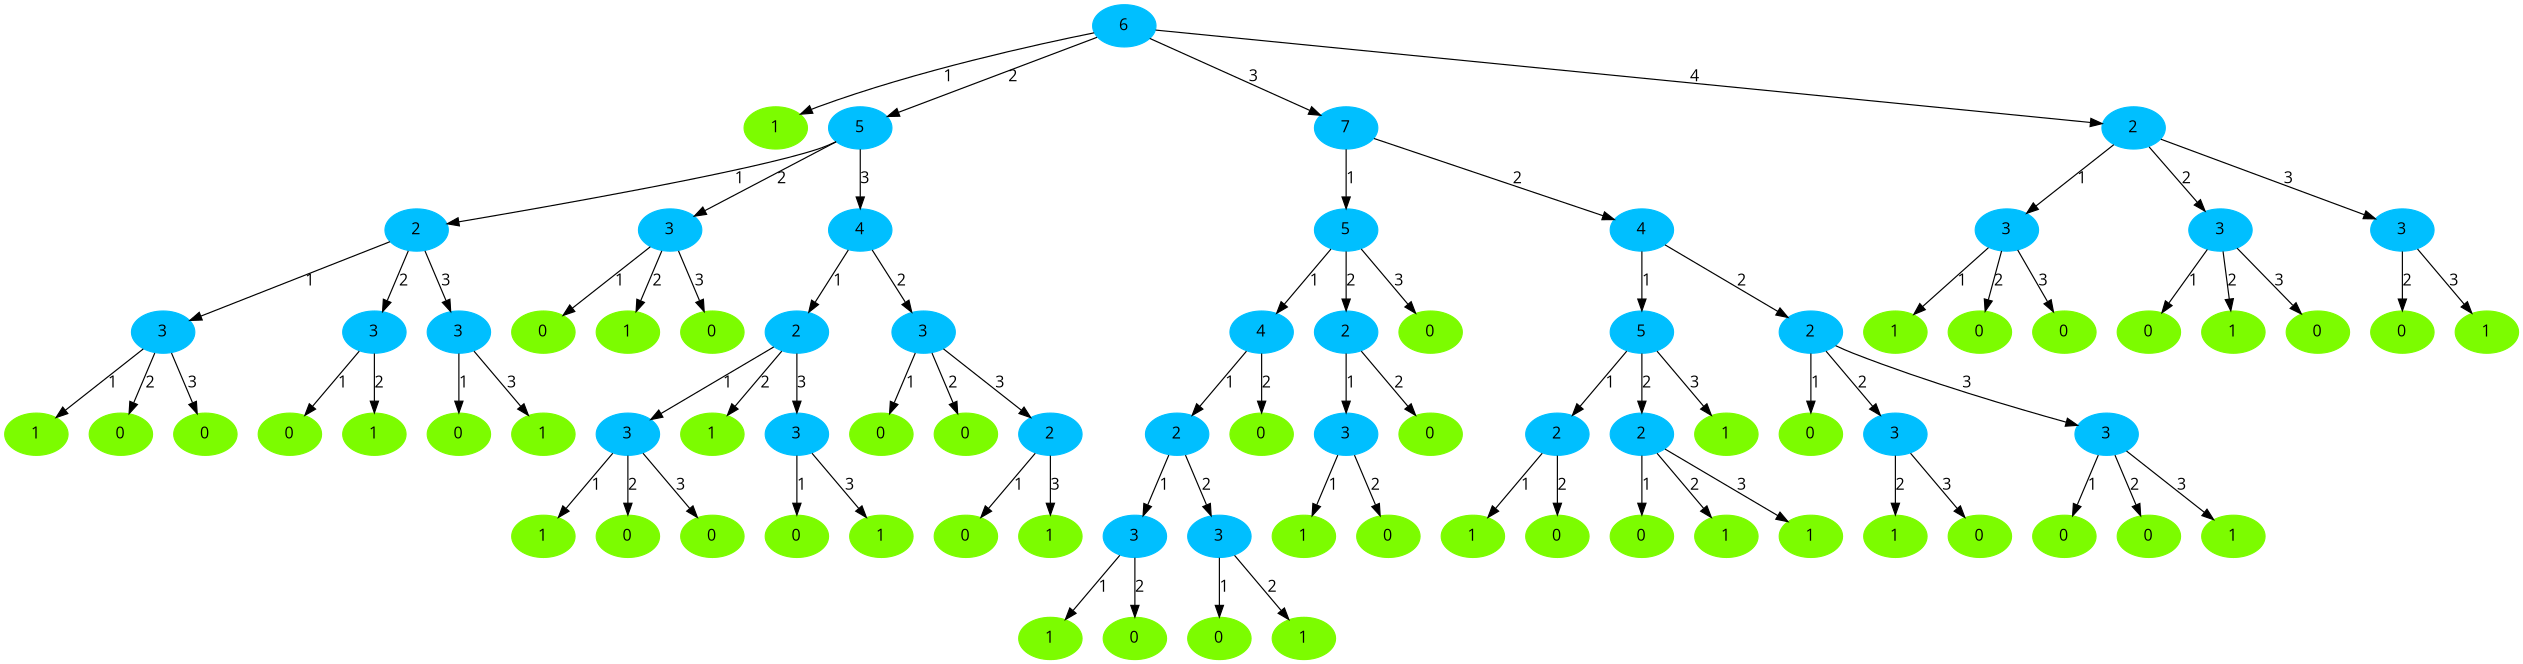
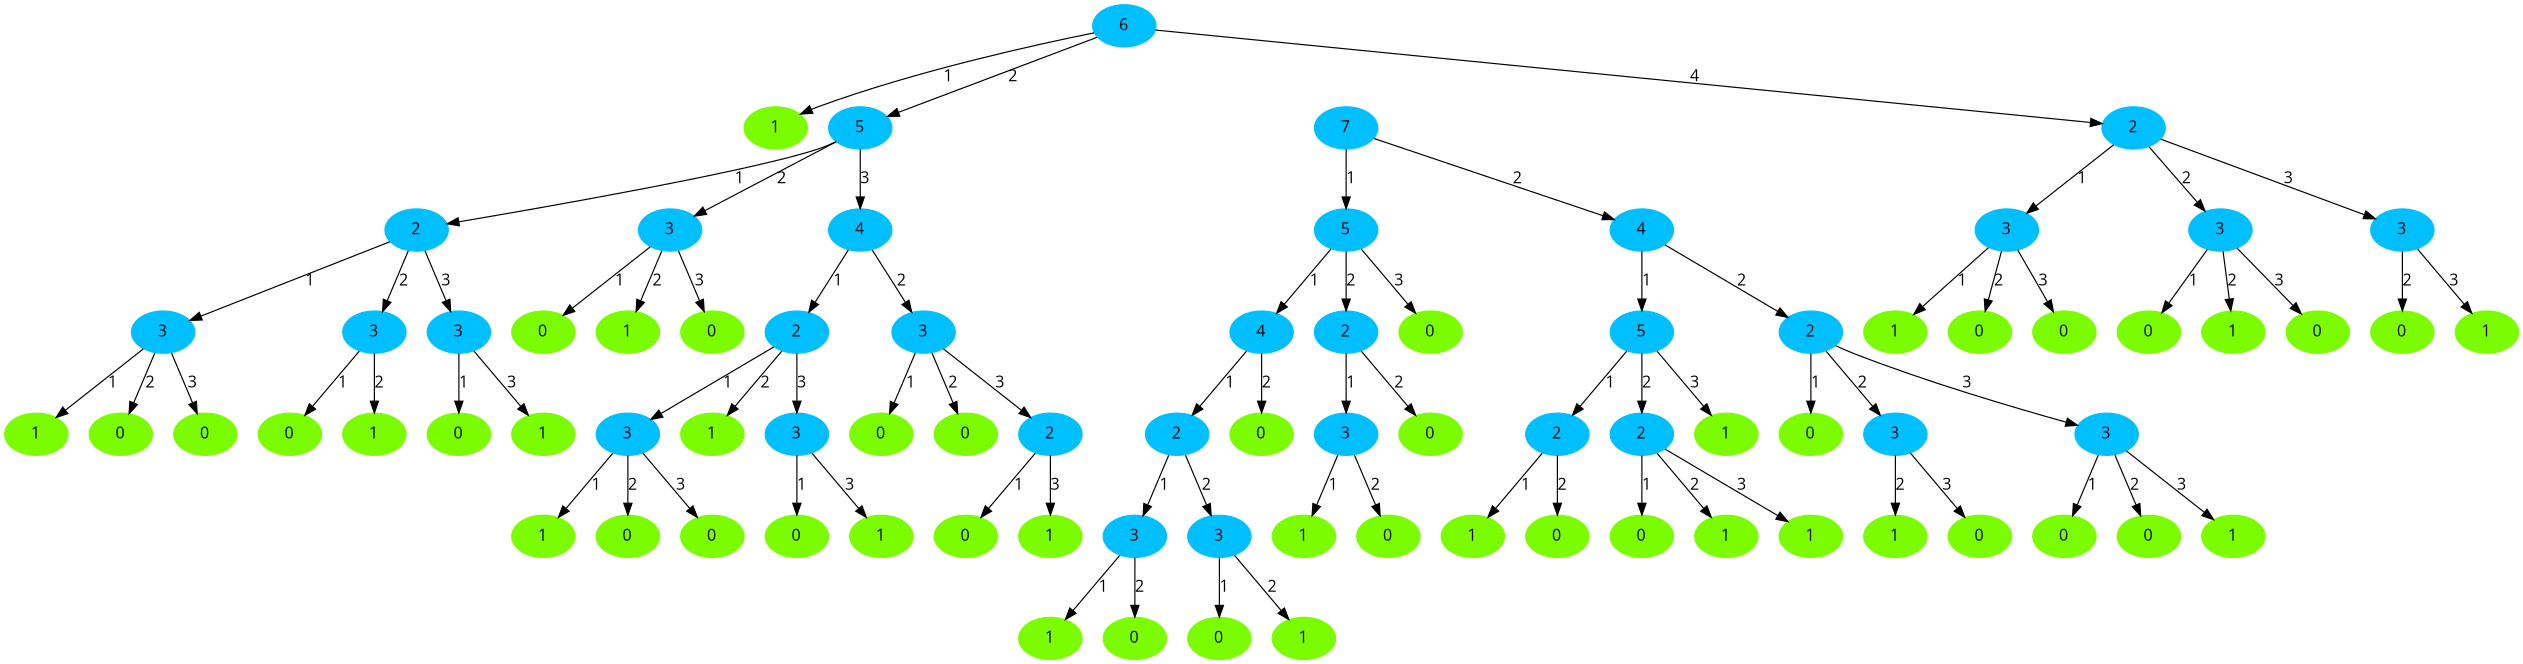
(1230, 74) -> none
